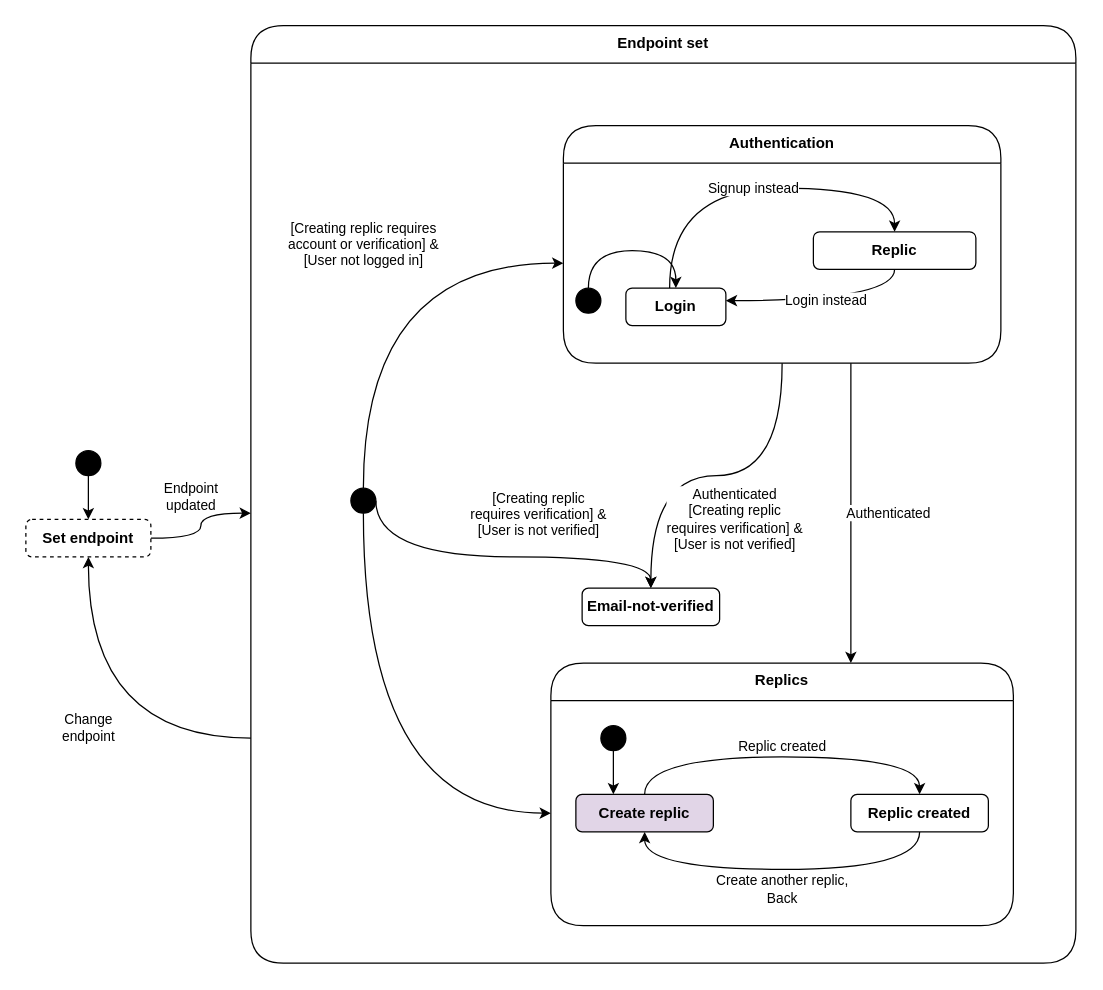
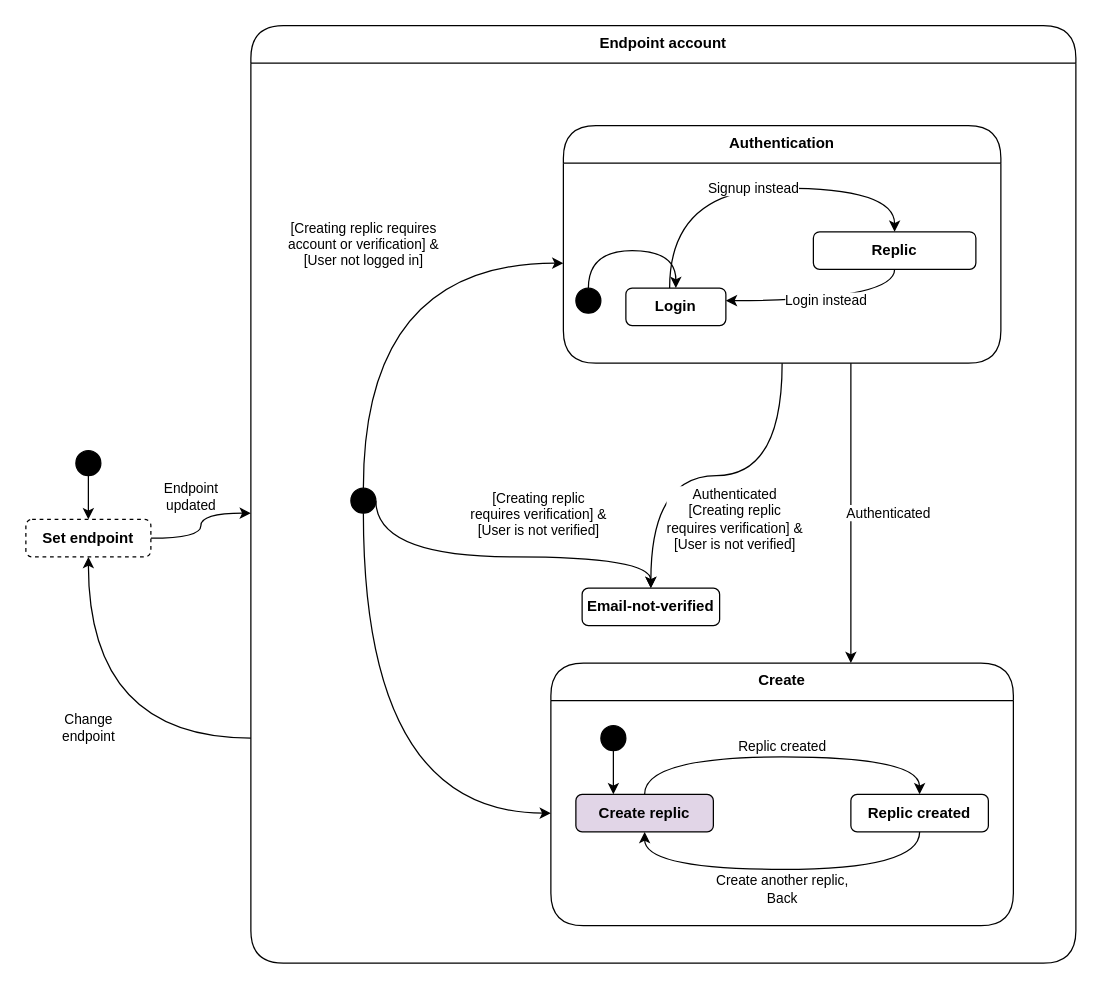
(663, 43) -> (663, 43)
(782, 681) -> (782, 681)
